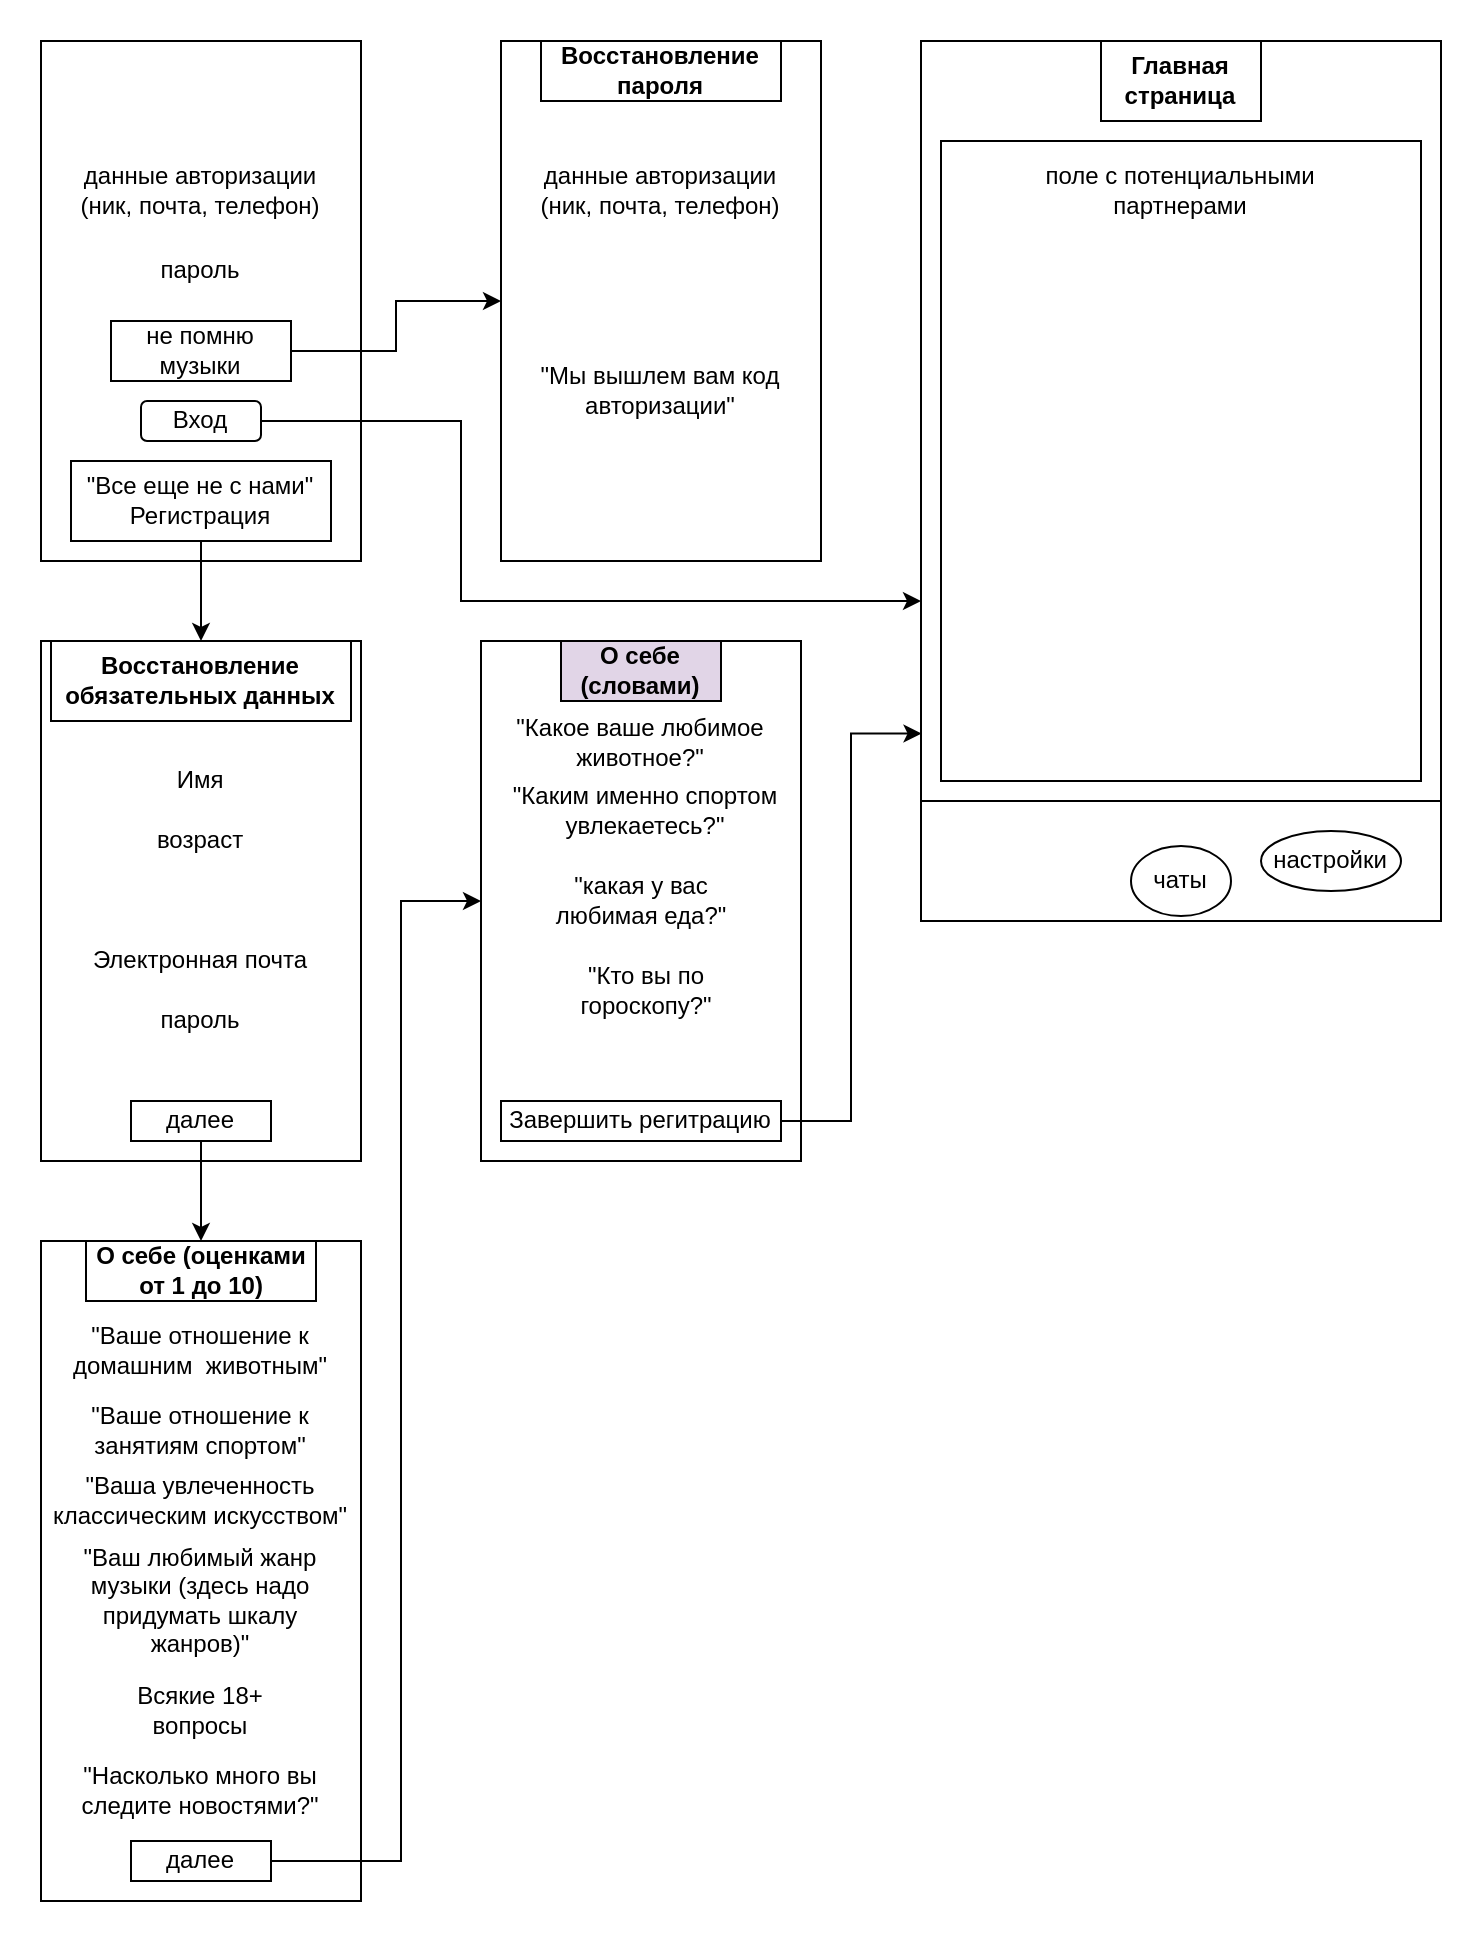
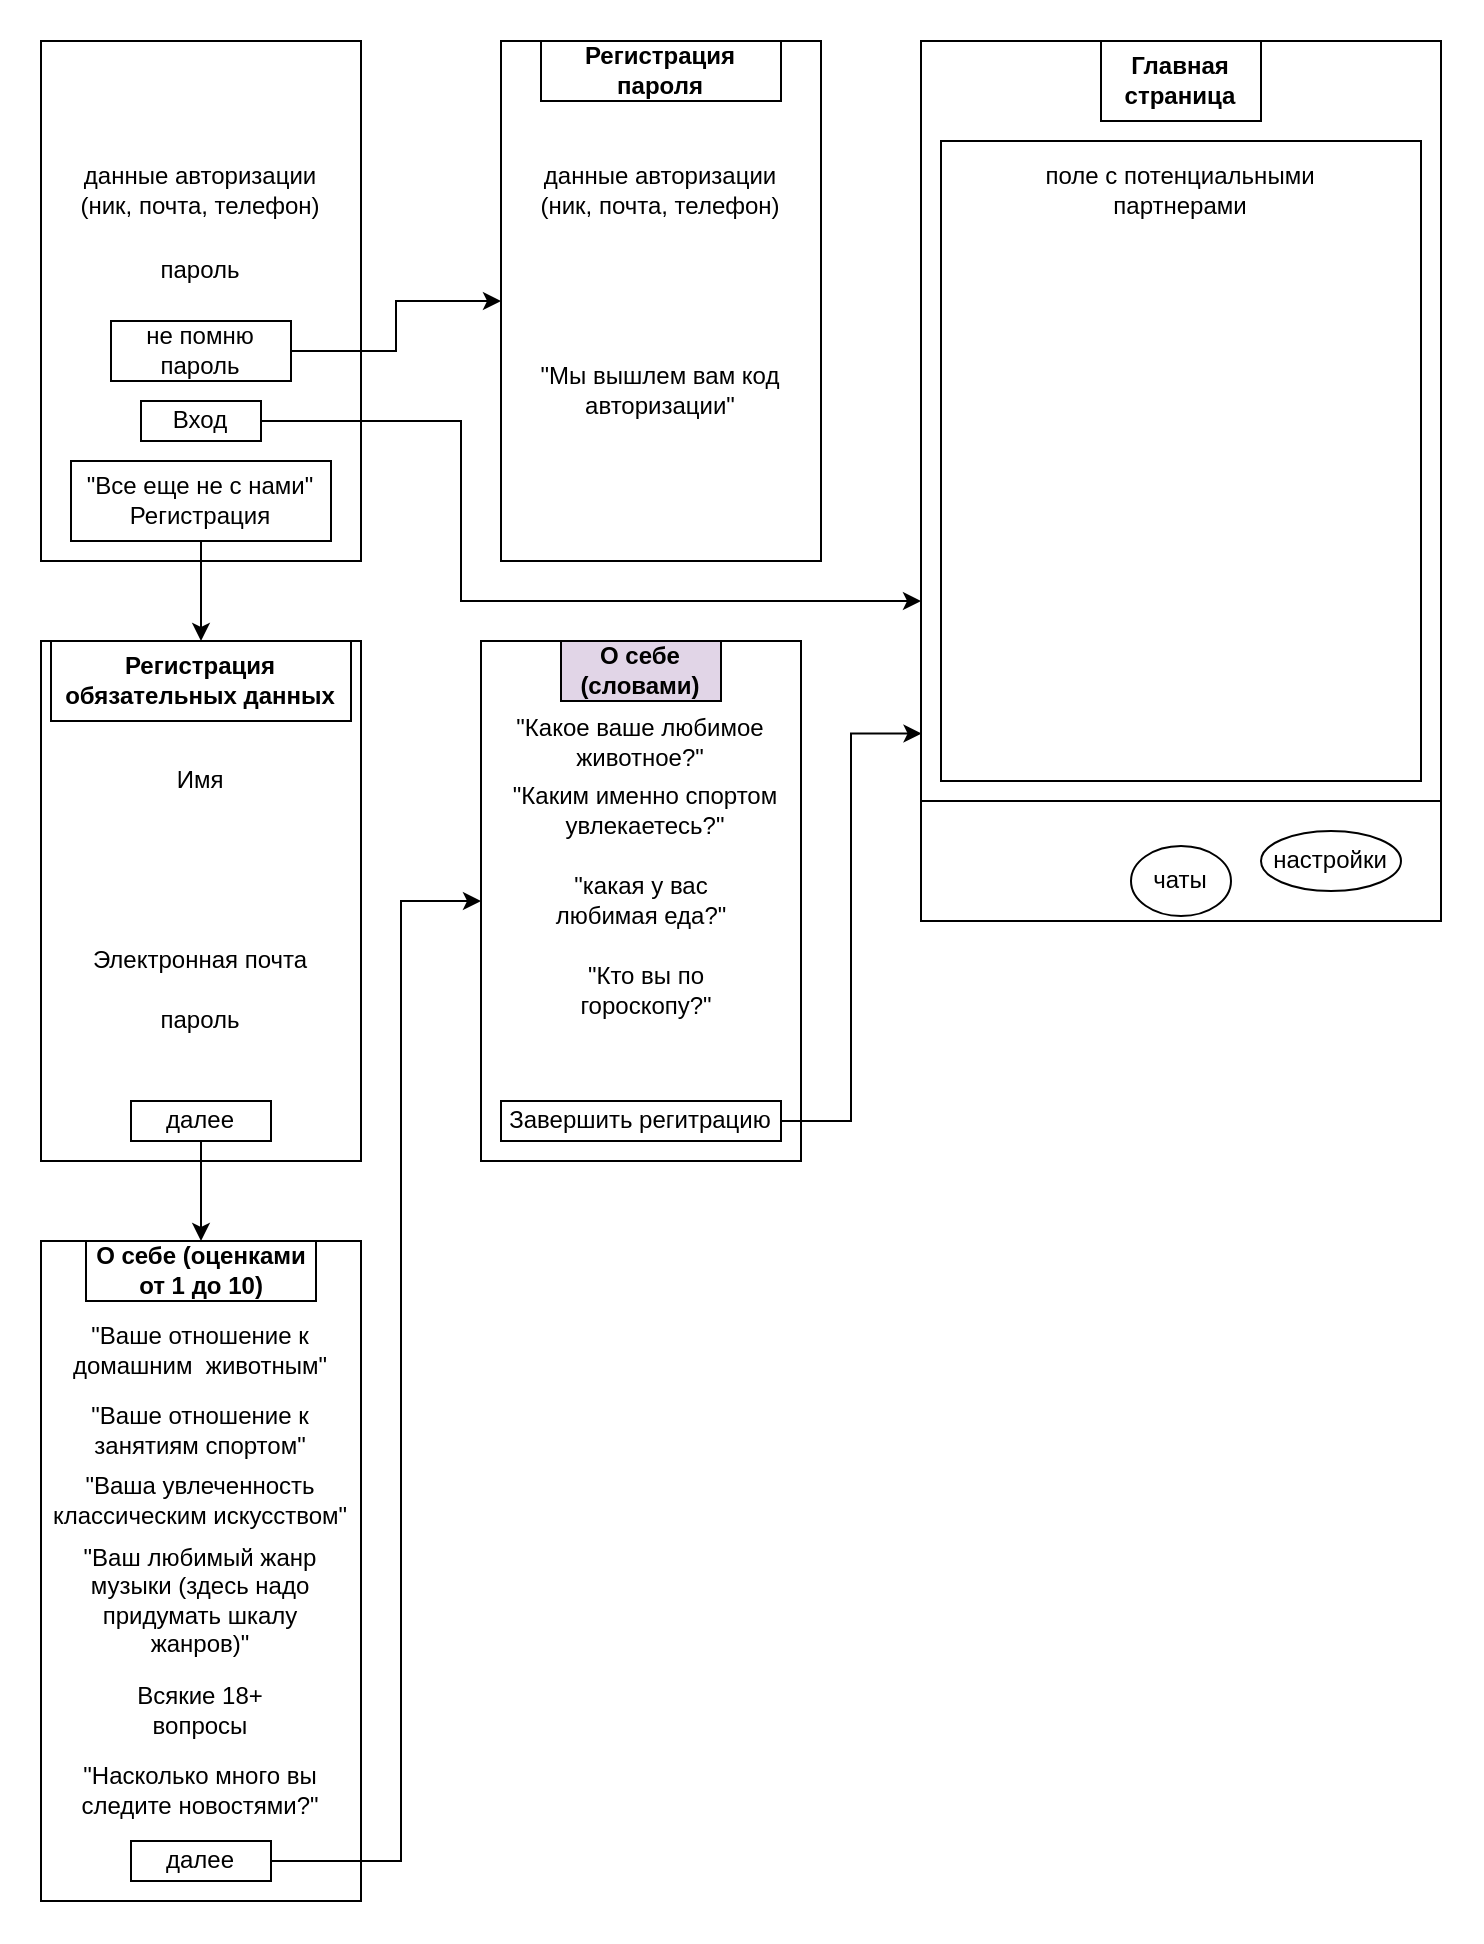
(661, 71) -> (661, 71)
(201, 351) -> (201, 351)
(201, 421) -> (201, 421)
(201, 681) -> (201, 681)
(201, 841) -> none
